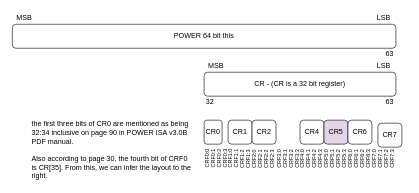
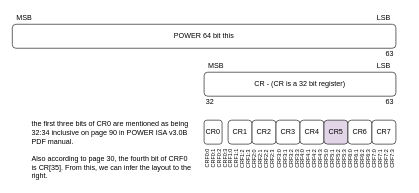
none -> (288, 132)
(390, 135) -> (384, 132)
